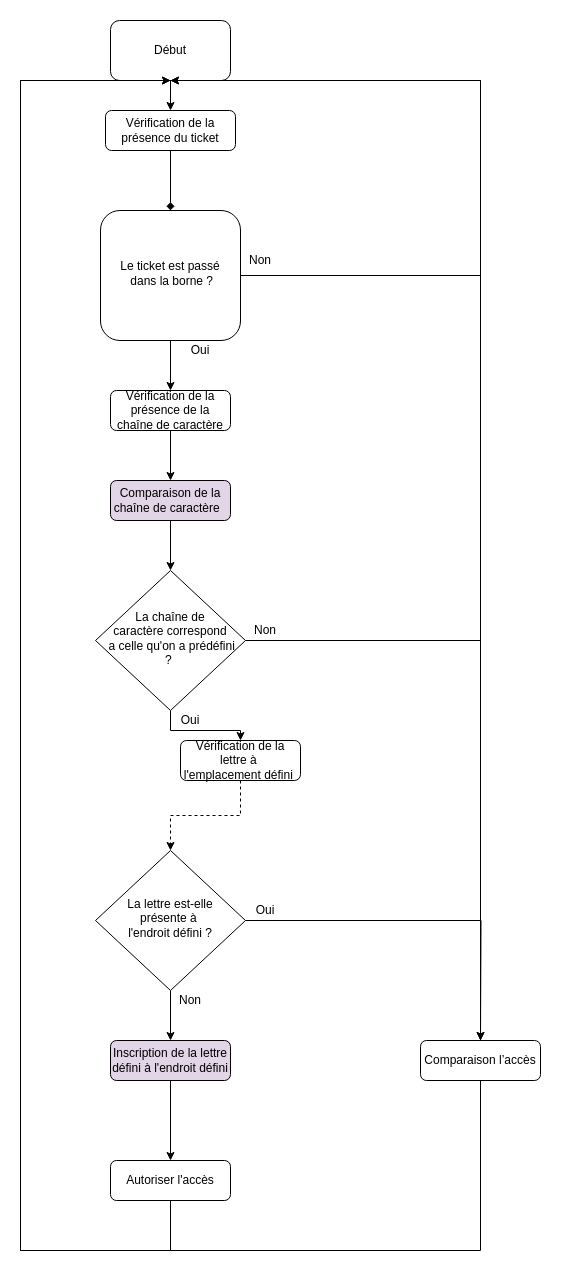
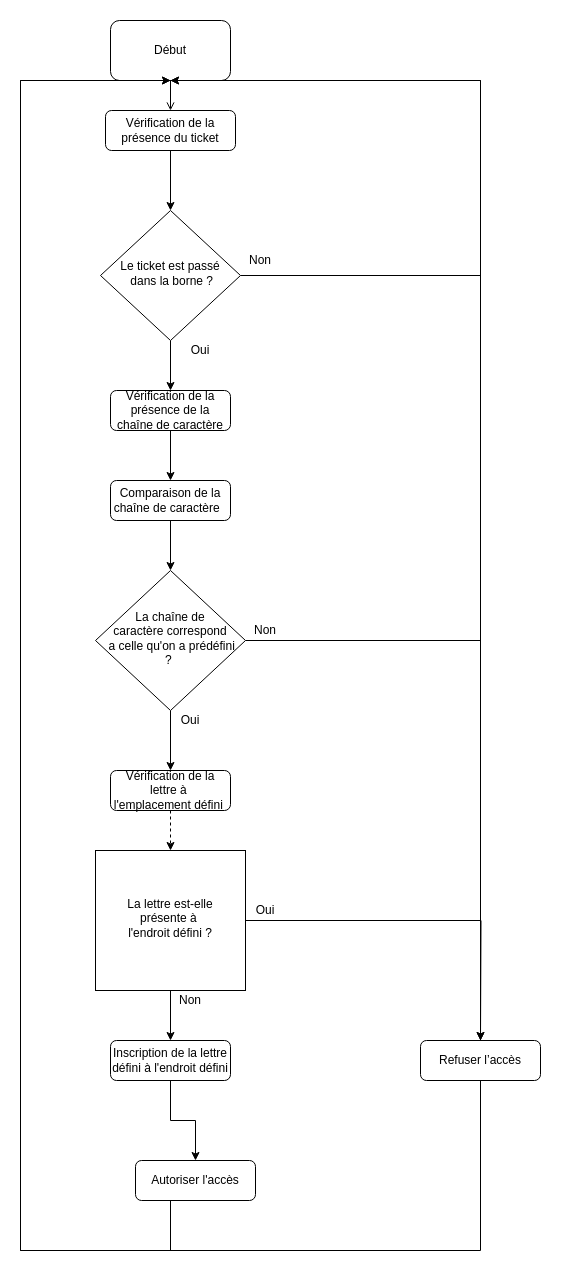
(171, 102) -> (171, 104)
(171, 202) -> (171, 202)
(171, 276) -> (171, 276)
(171, 501) -> (171, 501)
(241, 761) -> (171, 791)
(171, 921) -> (171, 921)
(171, 1061) -> (171, 1061)
(481, 1061) -> (481, 1061)
(171, 1181) -> (196, 1181)
